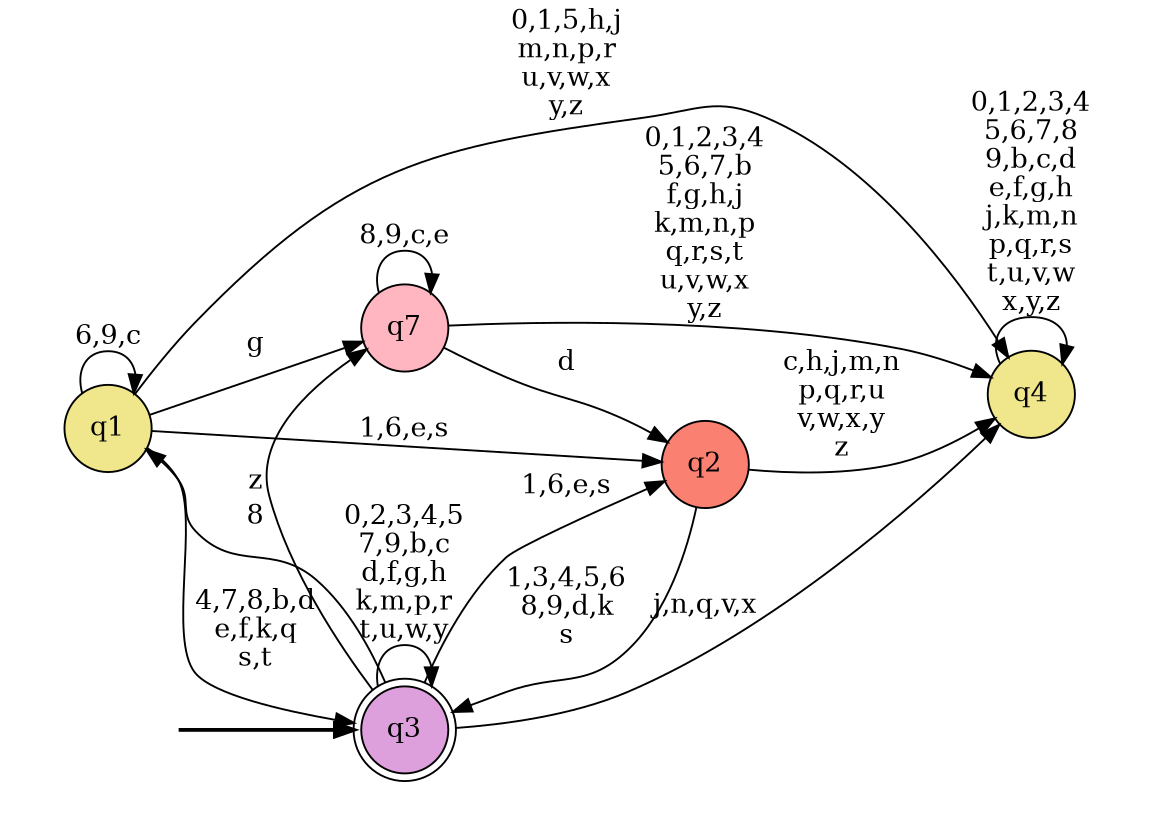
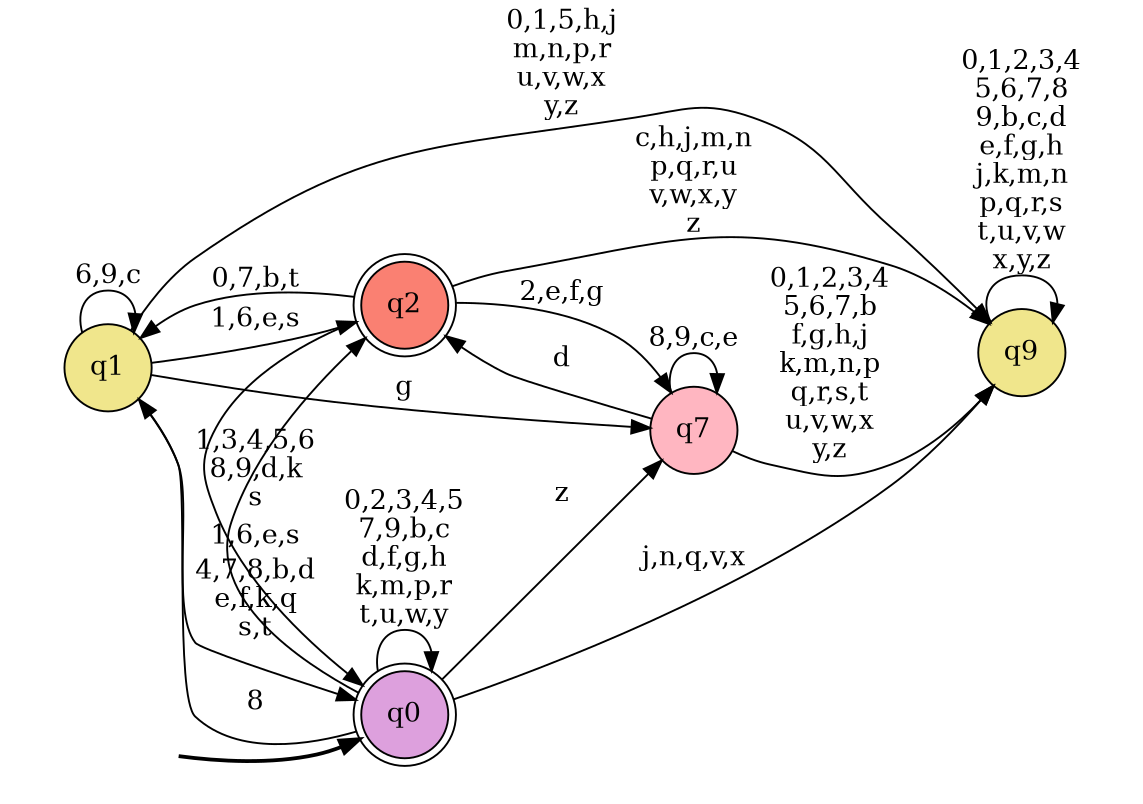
none -> (252, 294)
none -> (568, 317)
(1031, 394) -> (1022, 353)
(705, 464) -> (405, 305)
(405, 730) -> (405, 715)
